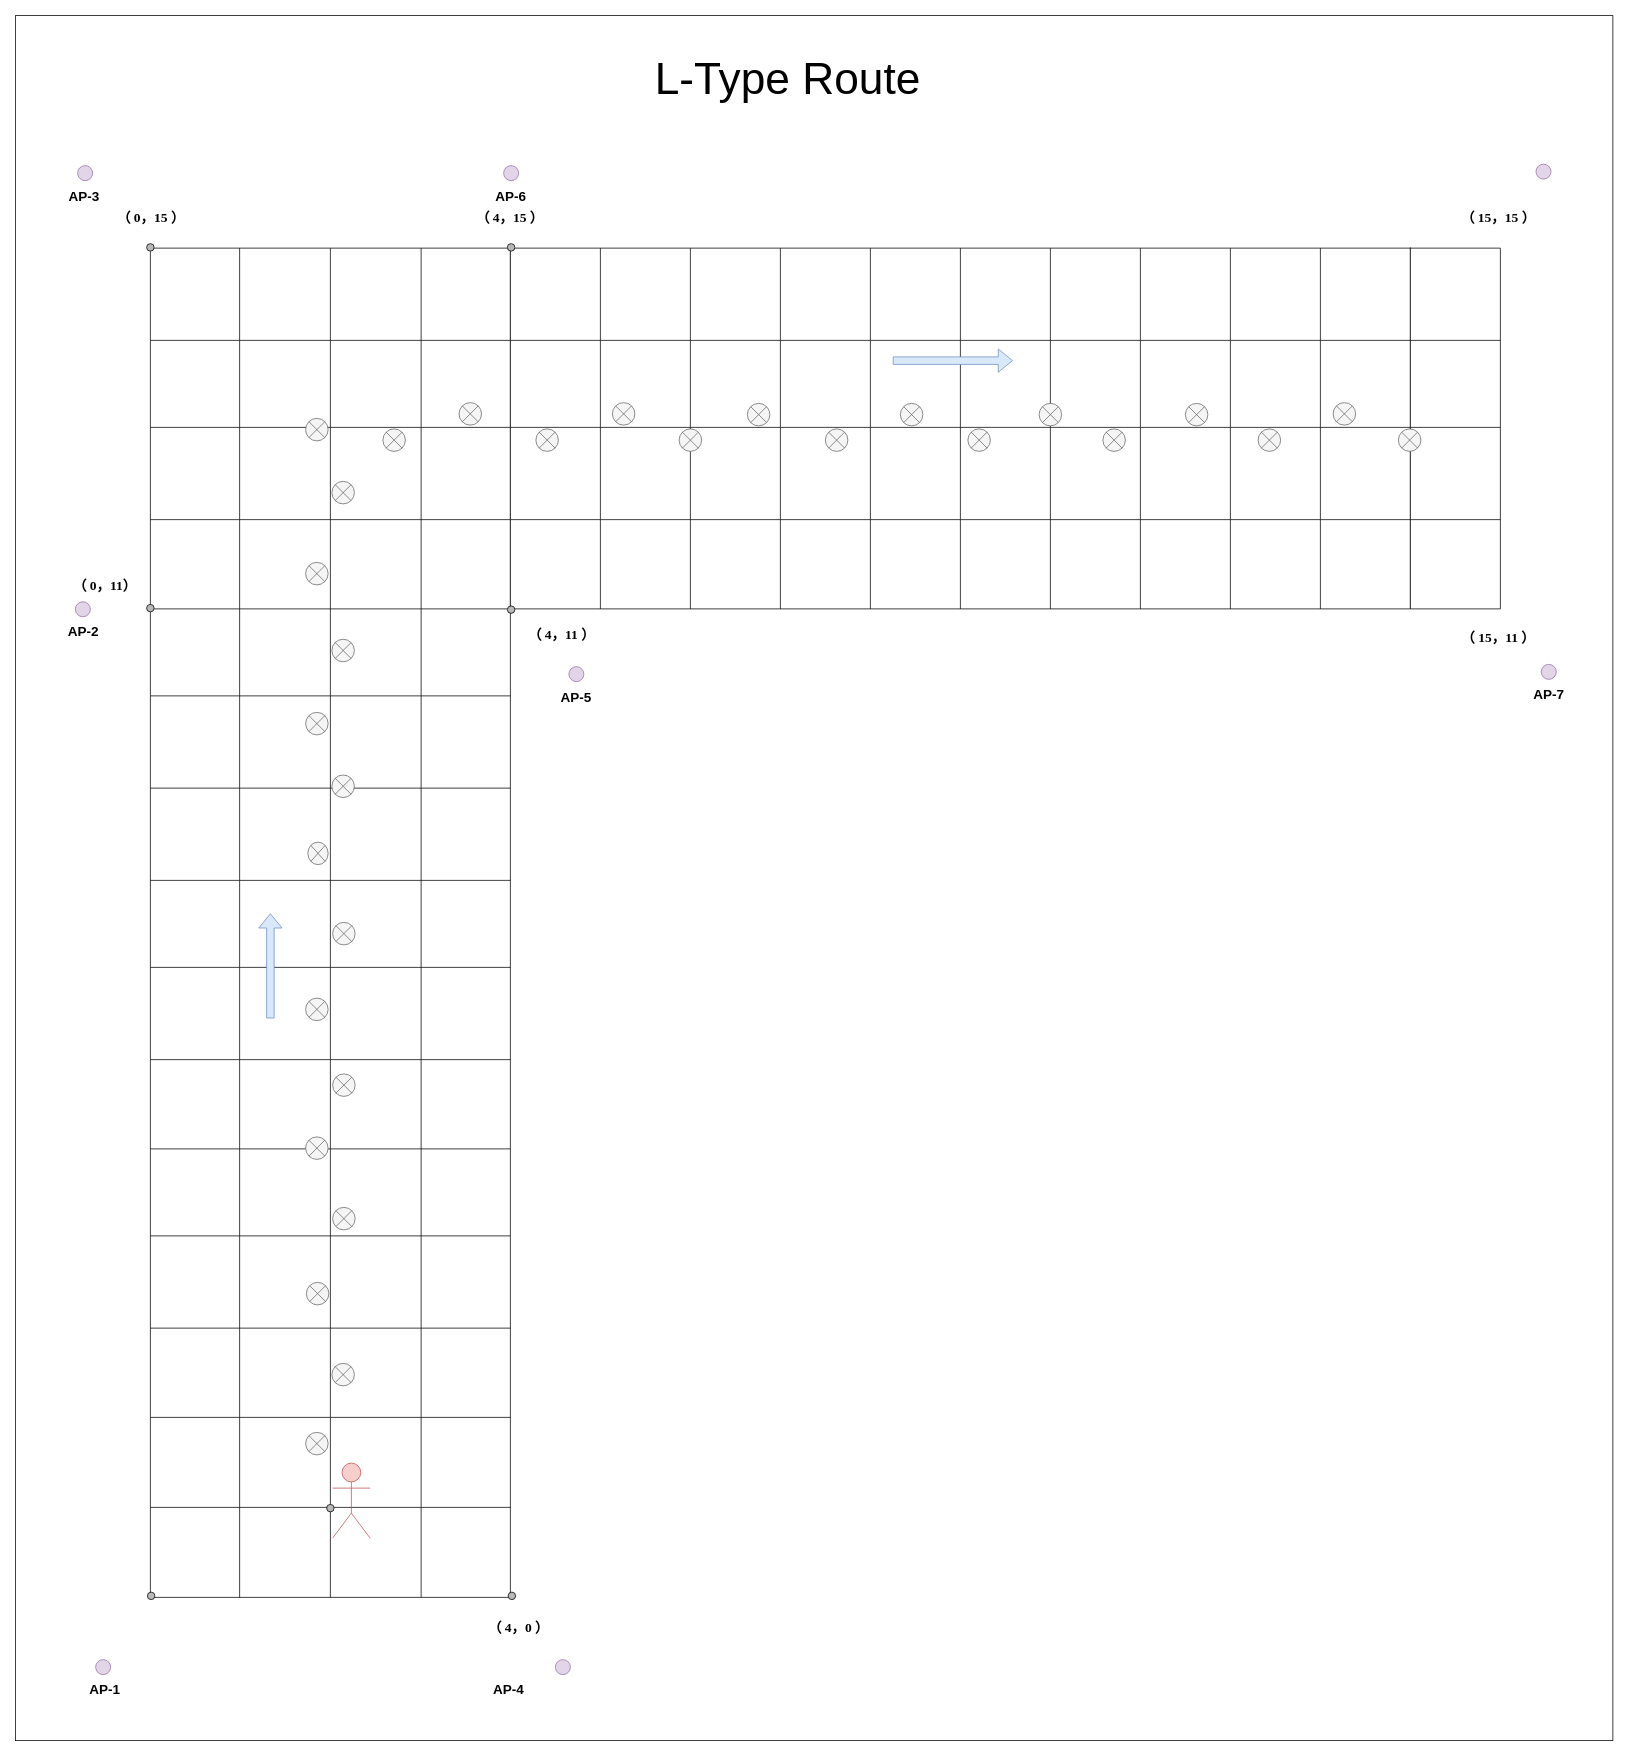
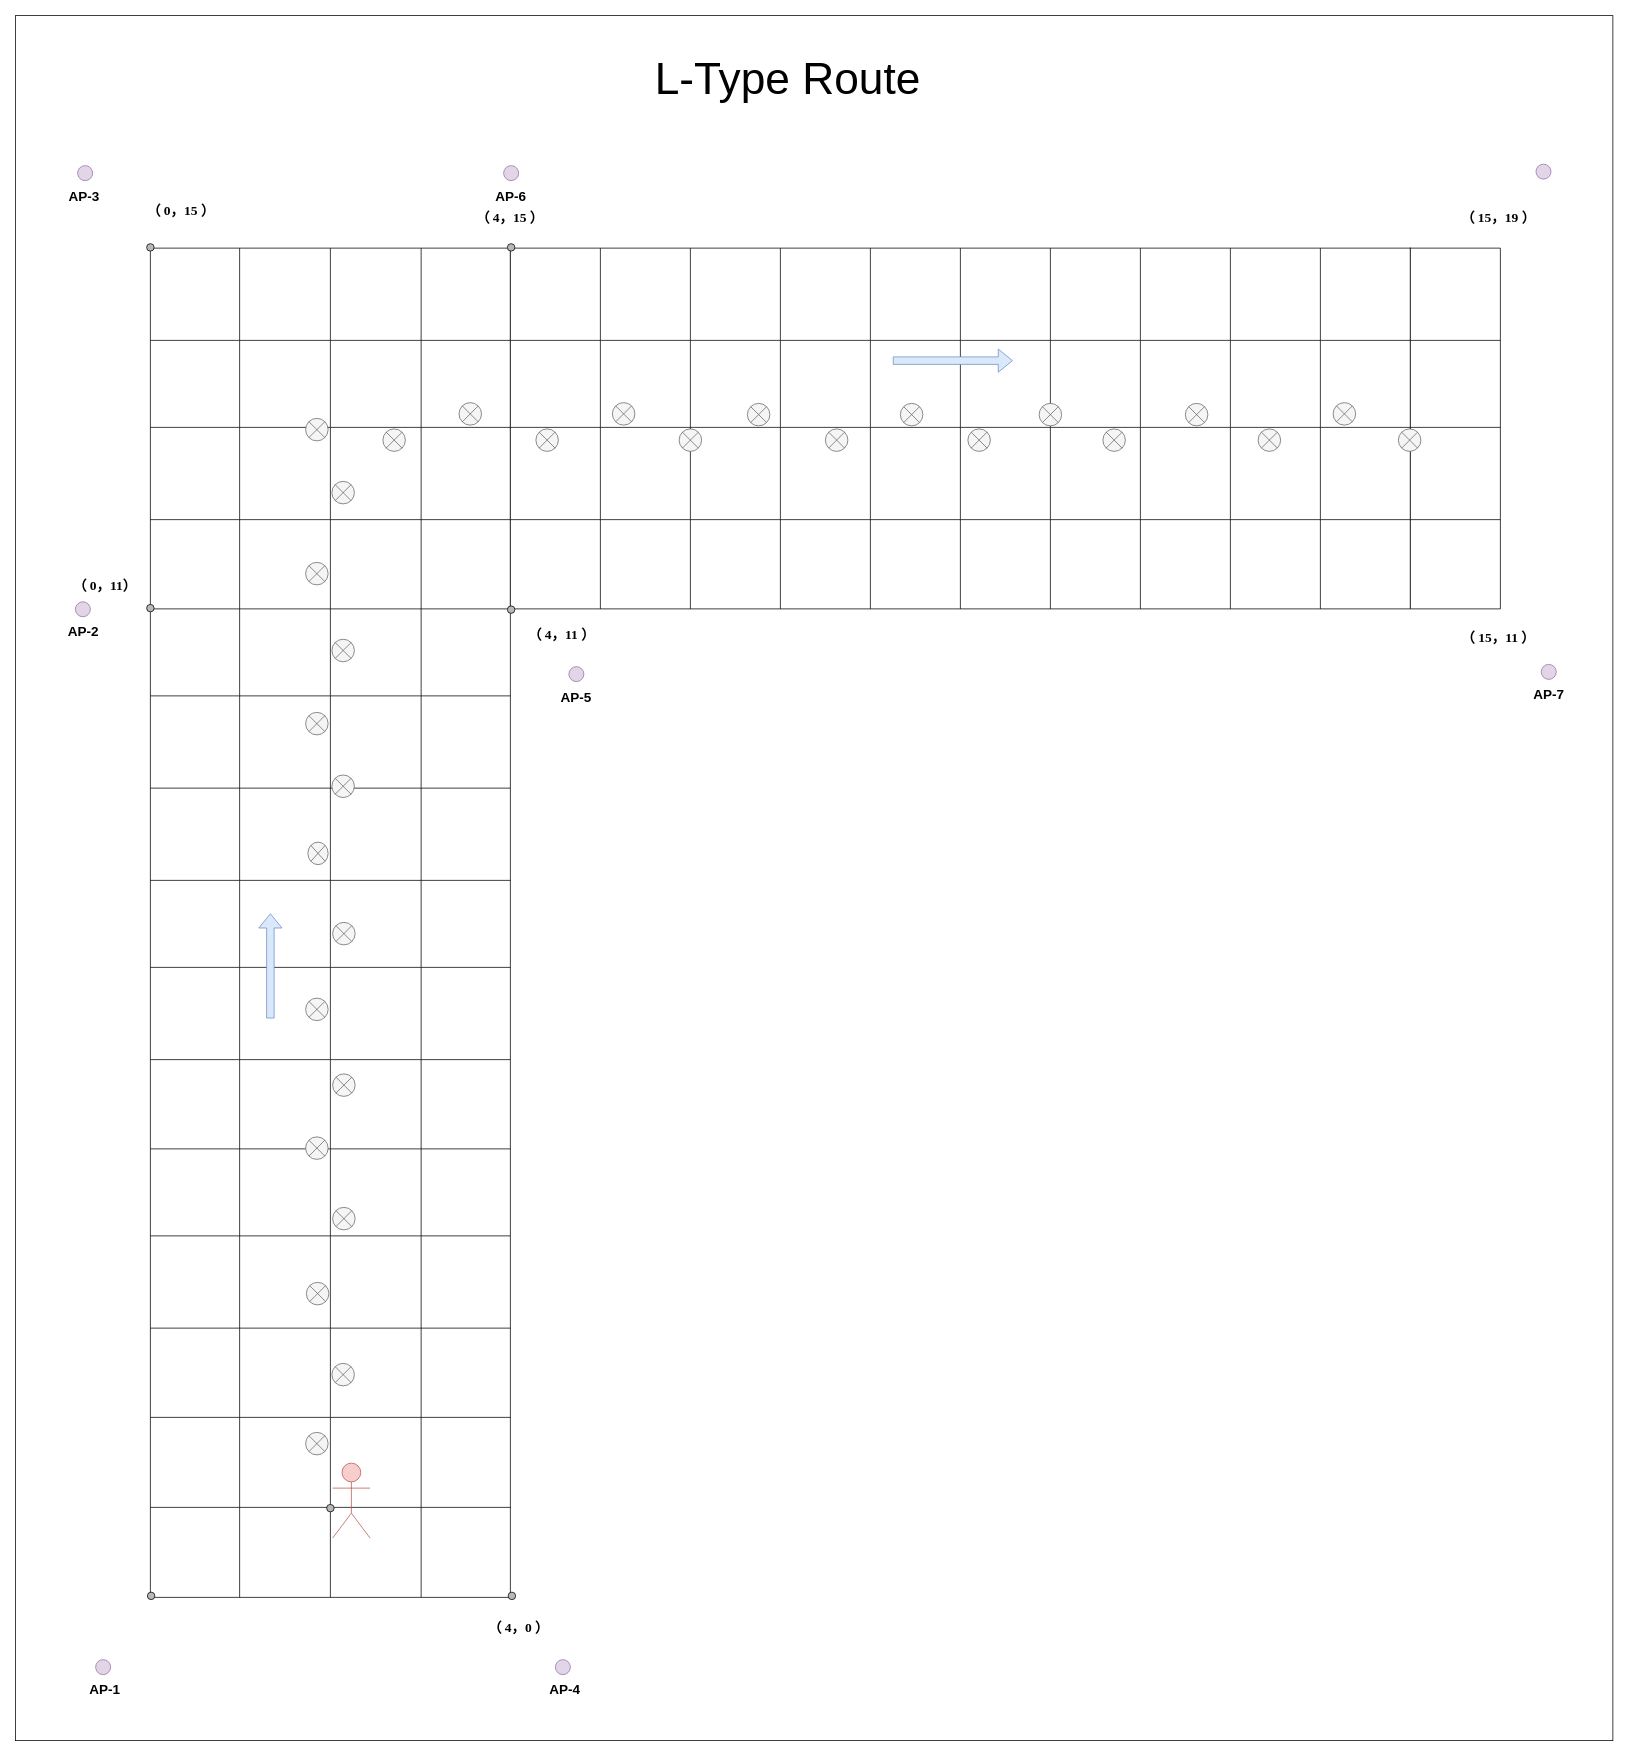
(151, 218) -> (181, 210)
(1499, 218) -> (1499, 218)
(509, 1689) -> (565, 1689)
